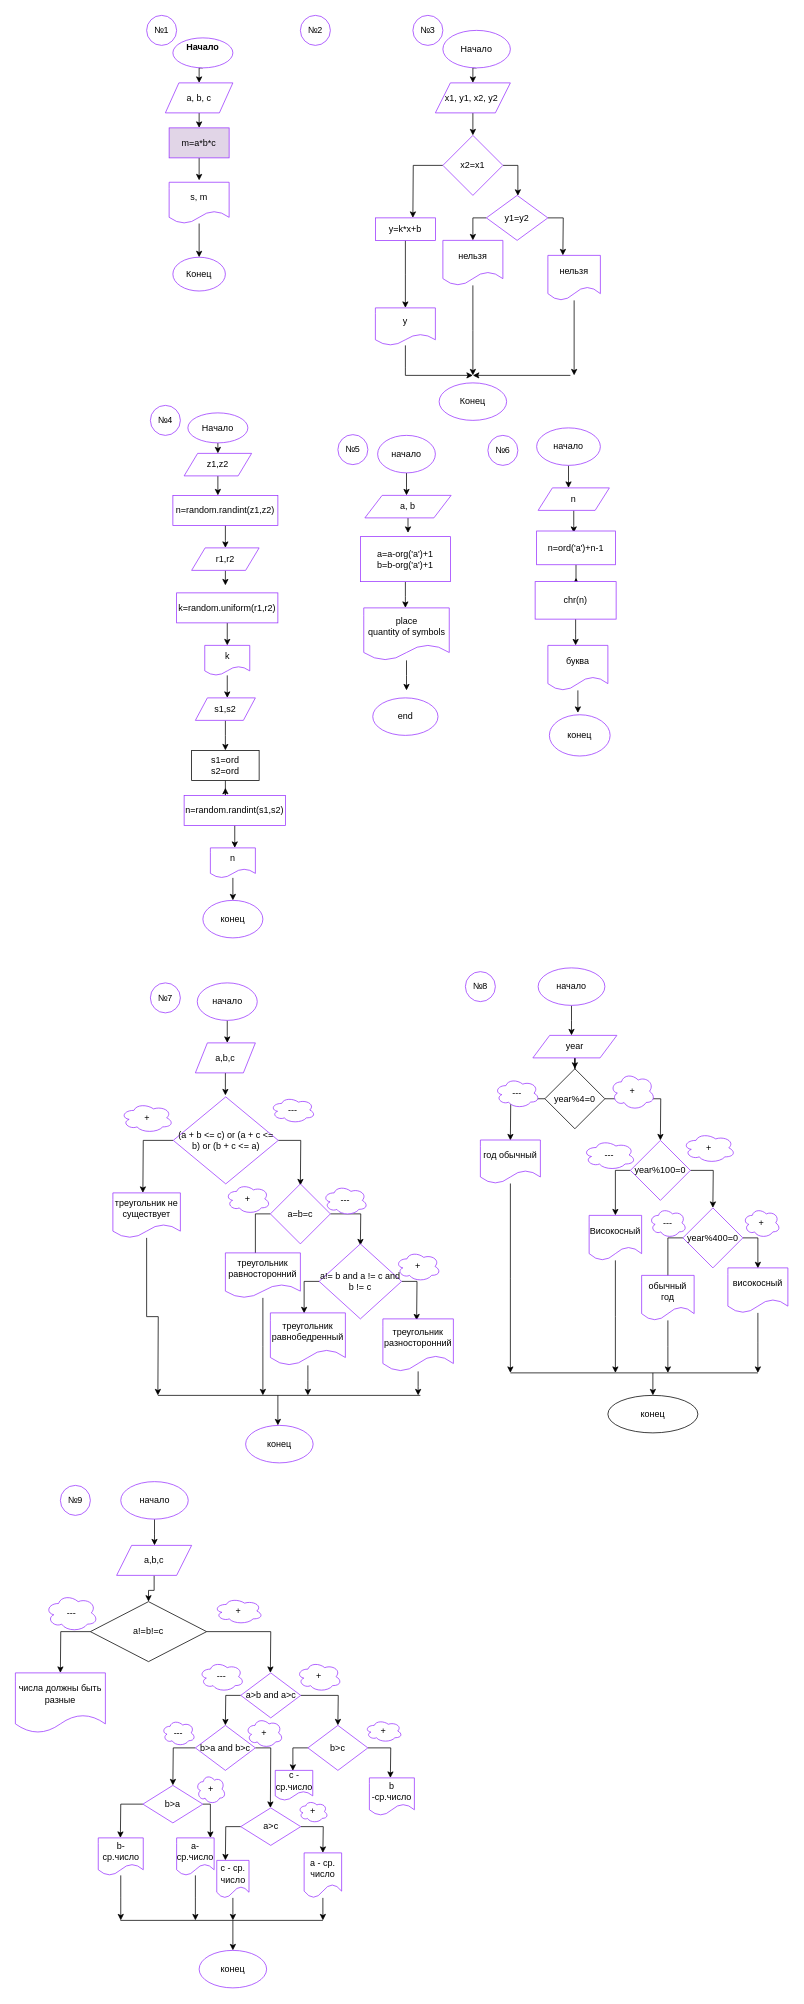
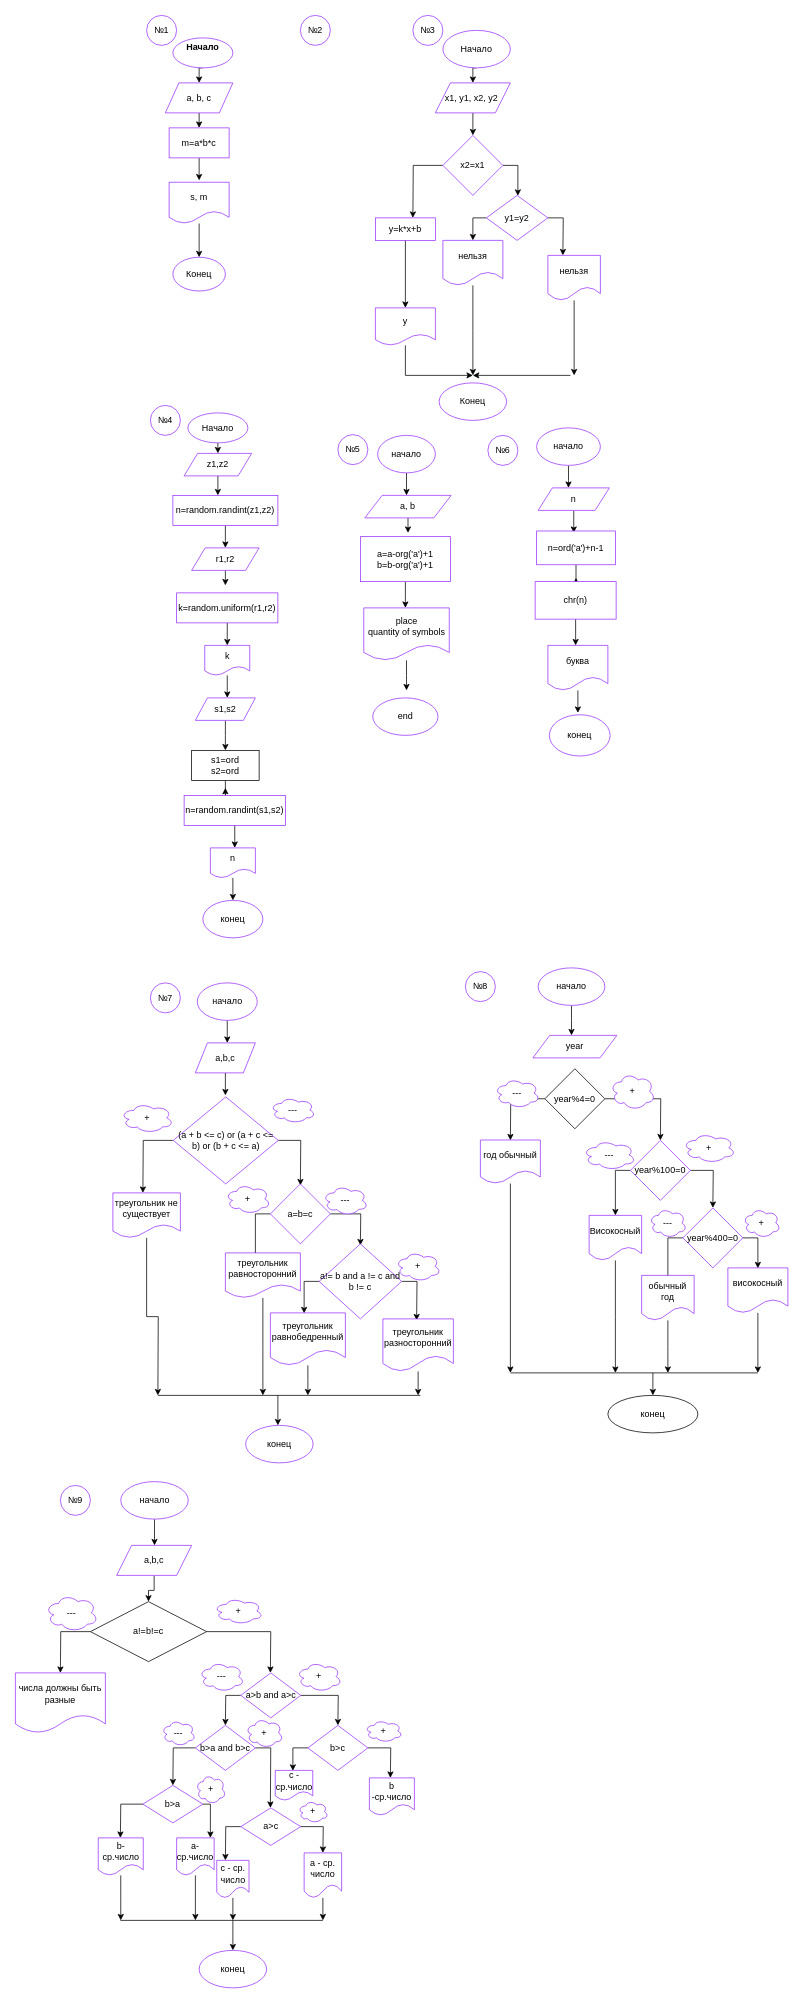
(199, 143) -> (199, 143)
(575, 1066) -> none
